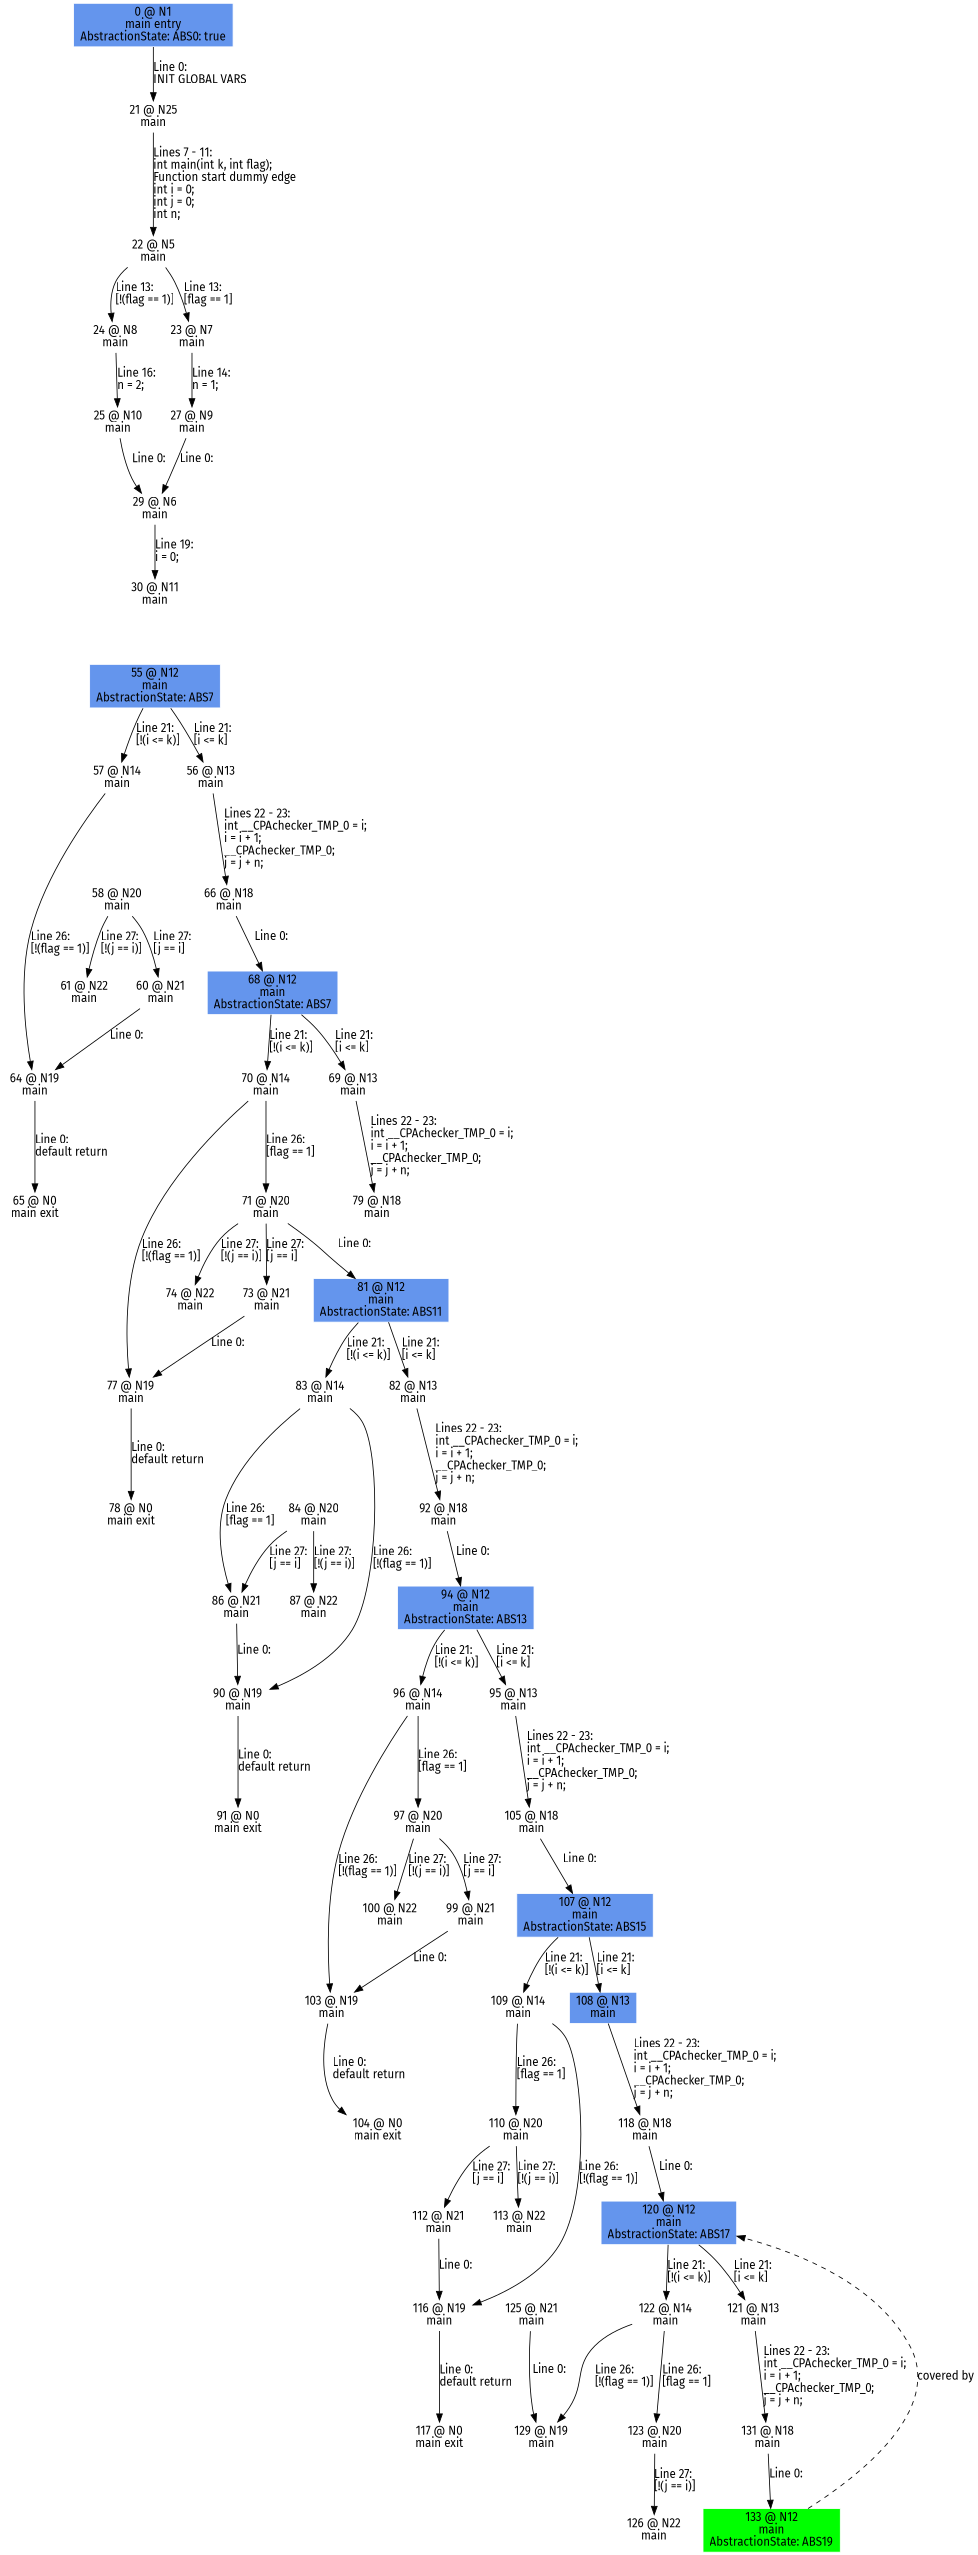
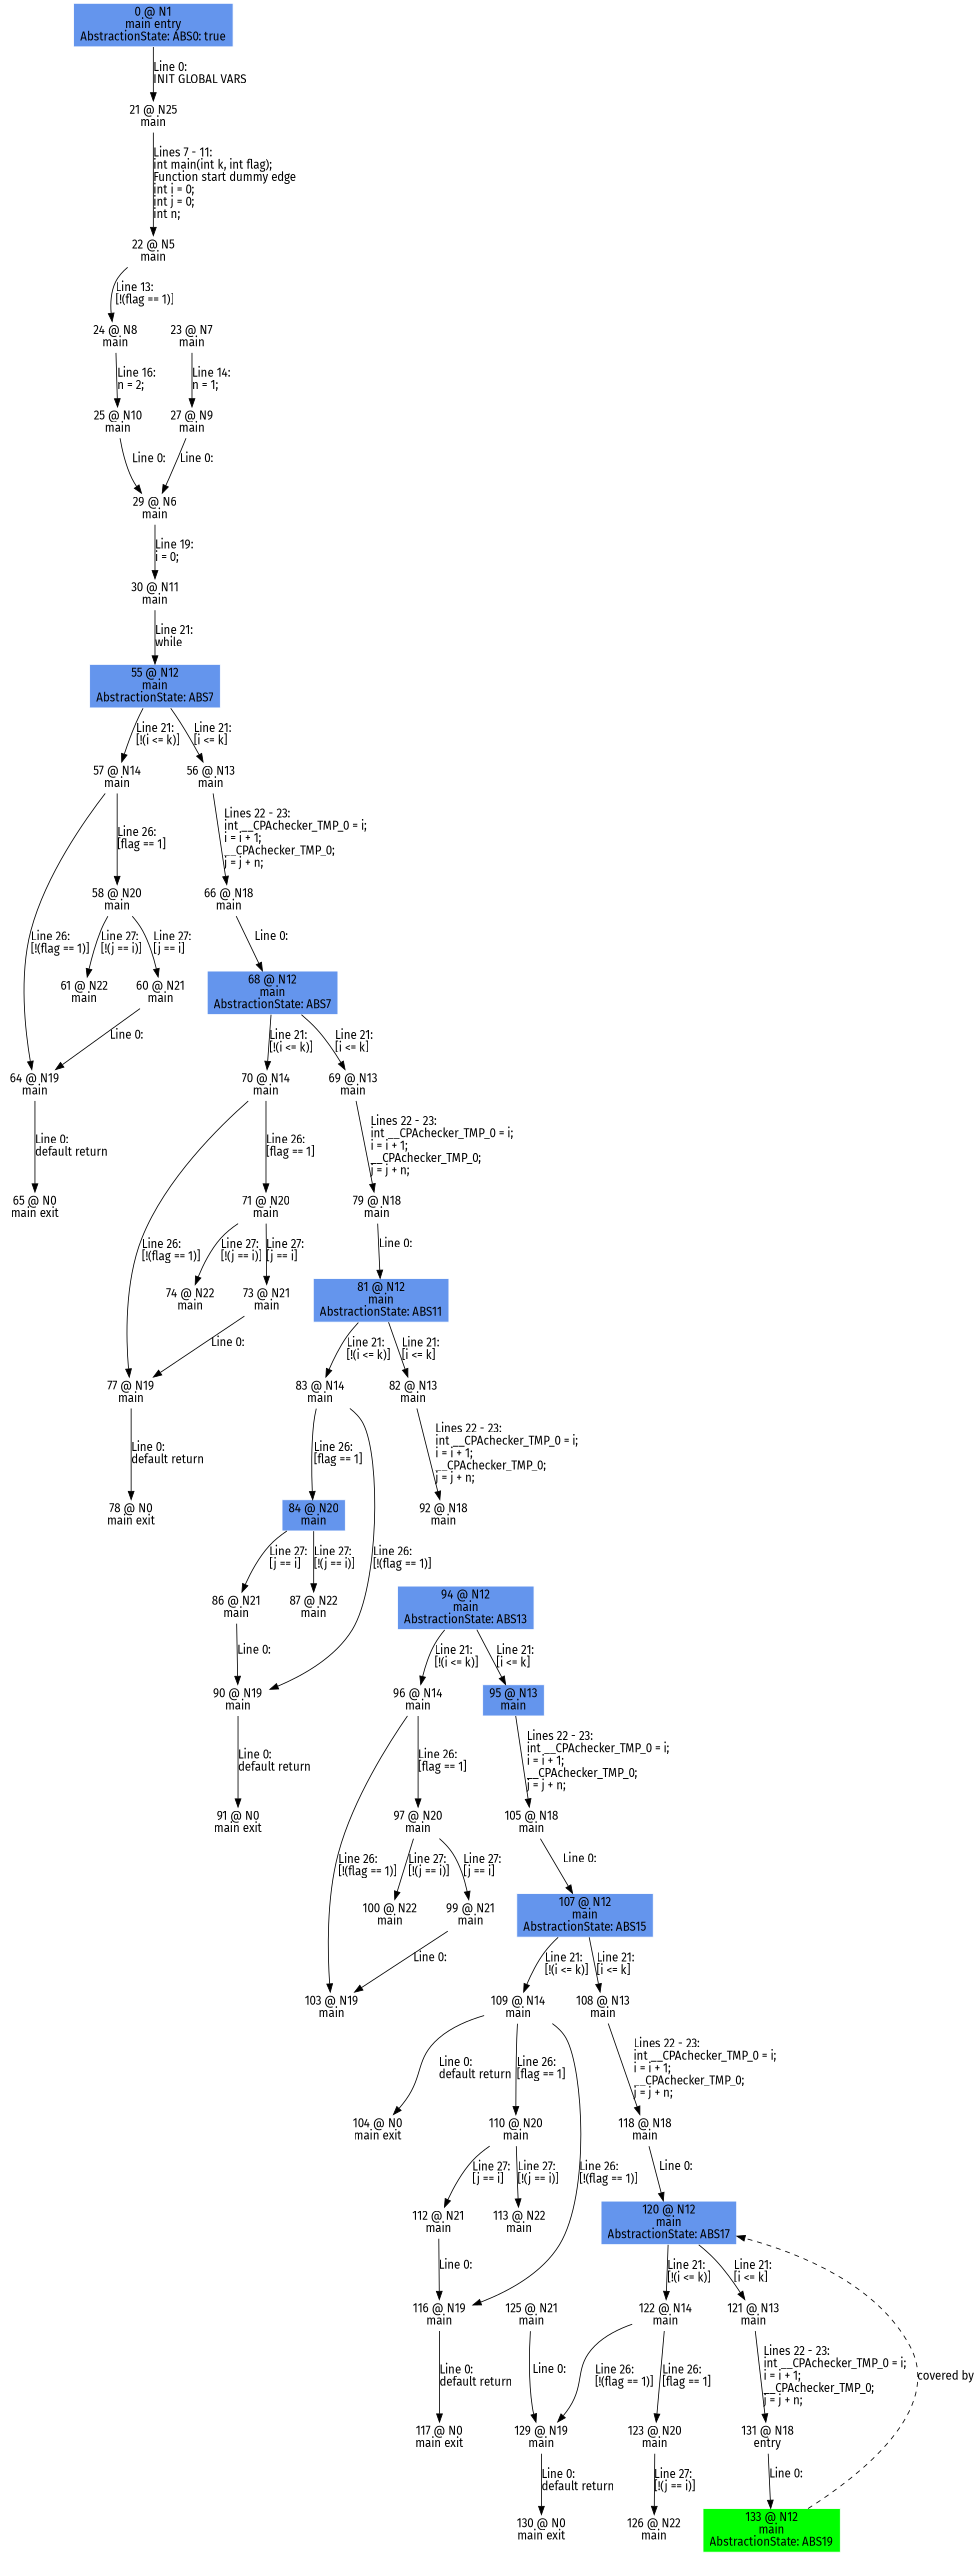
(178, 289) -> none
none -> (155, 633)
none -> (117, 835)
(319, 1247) -> (379, 1247)
(233, 1485) -> (312, 1450)
(314, 1515) -> (314, 1515)
(453, 1554) -> none
(513, 1700) -> (513, 1700)
(603, 2008) -> (603, 2008)
(324, 2068) -> (429, 2050)
(768, 2438) -> (768, 2438)
none -> (541, 2530)
